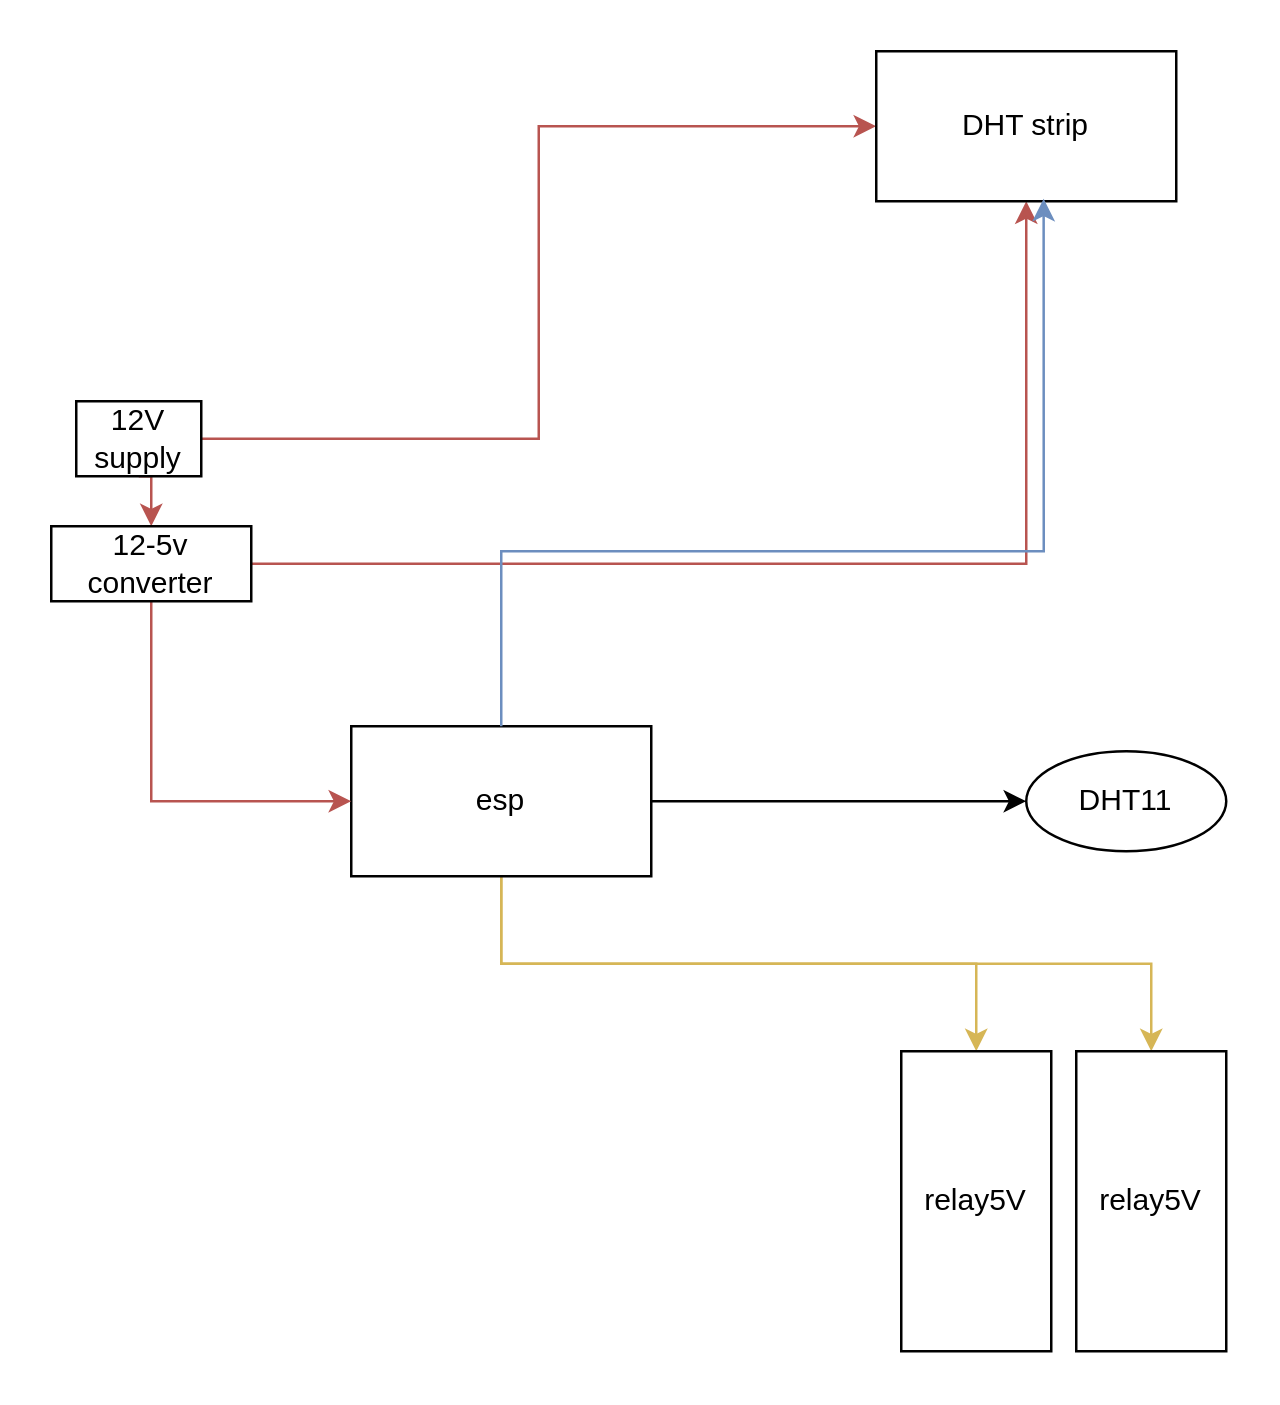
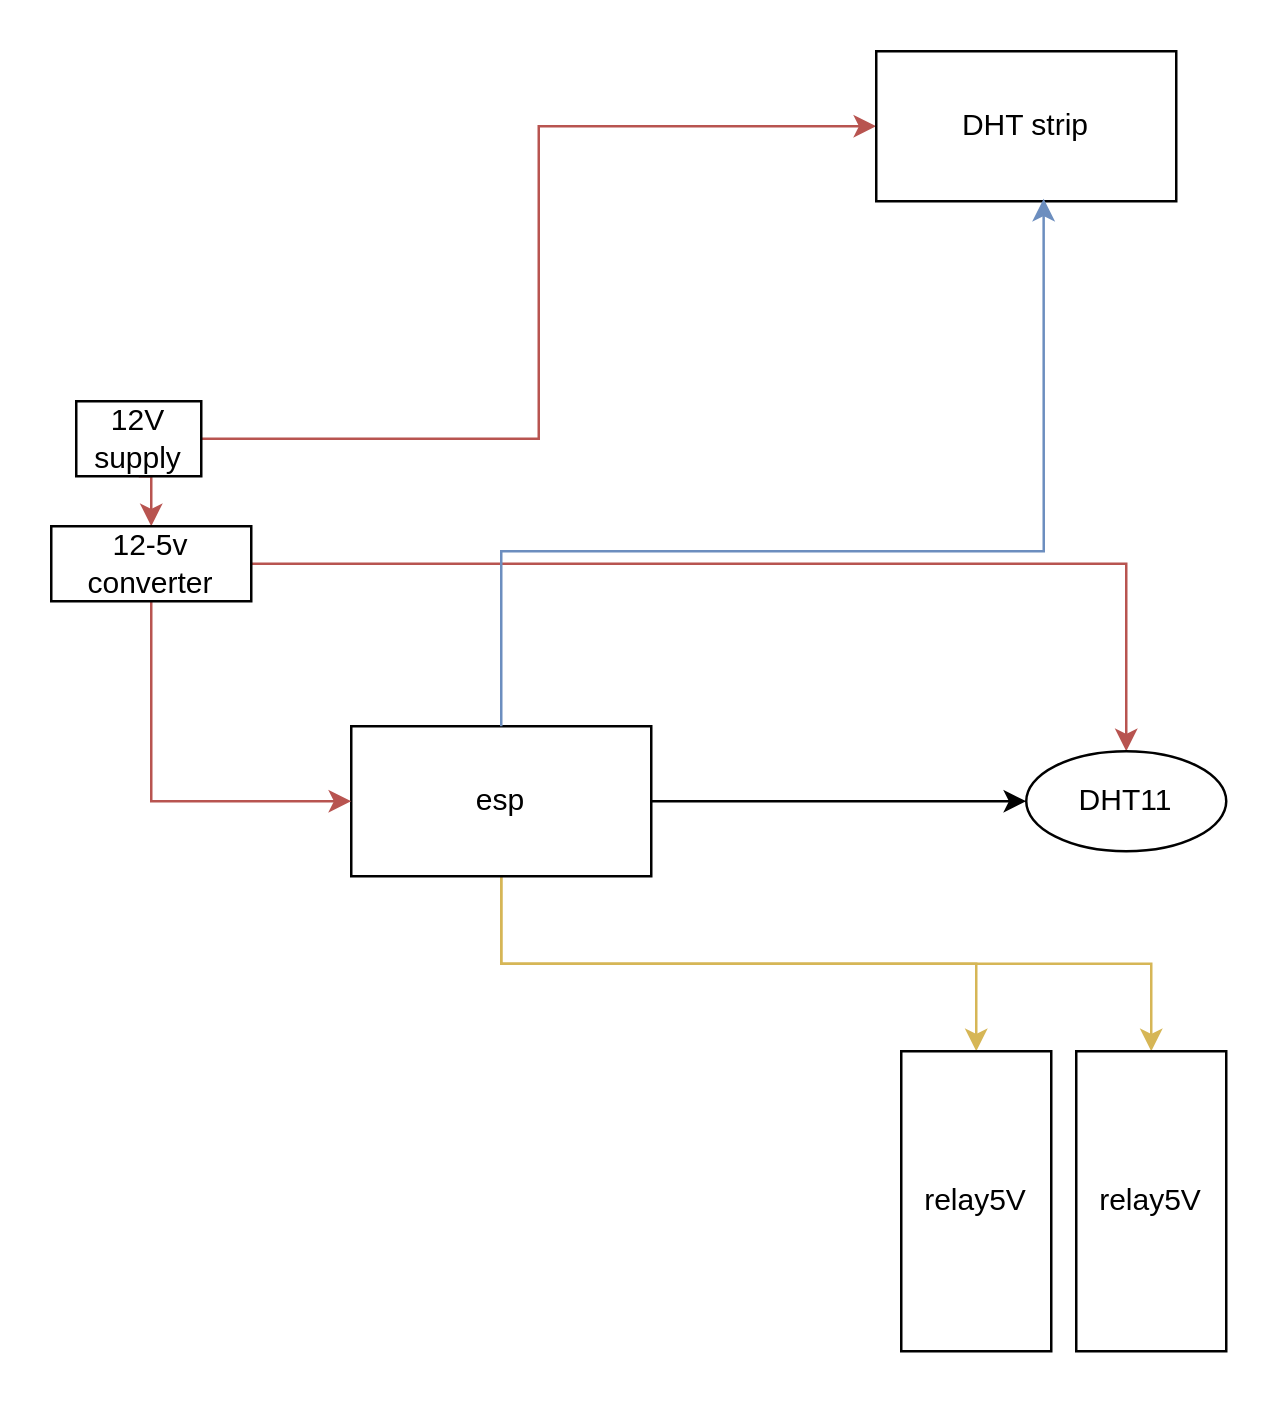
(1026, 382) -> (1126, 599)
